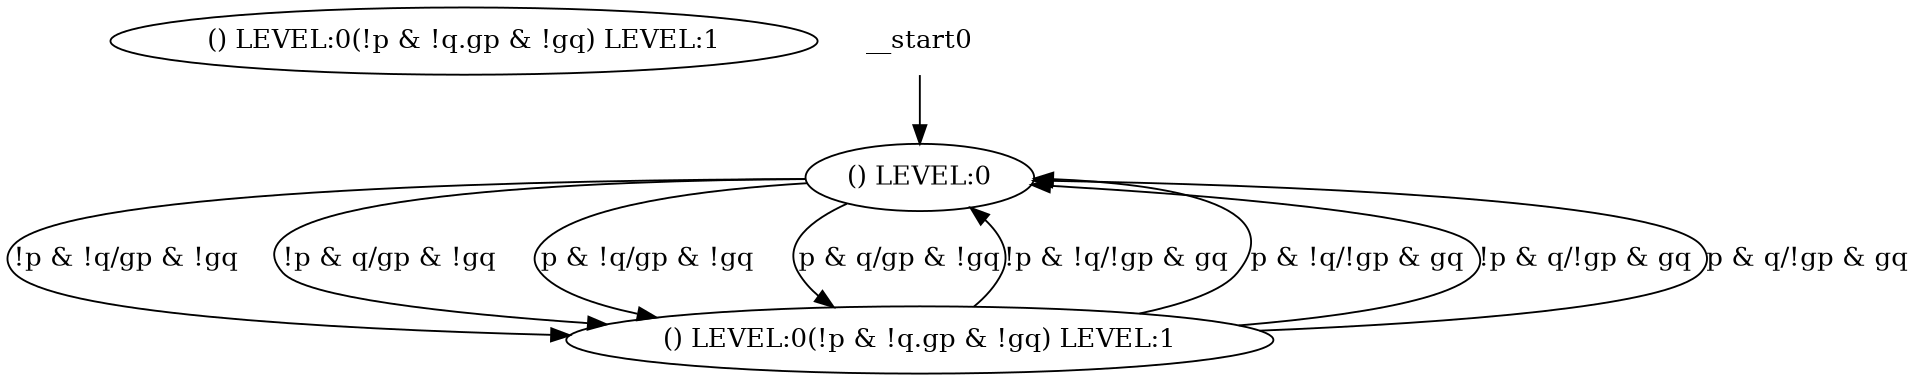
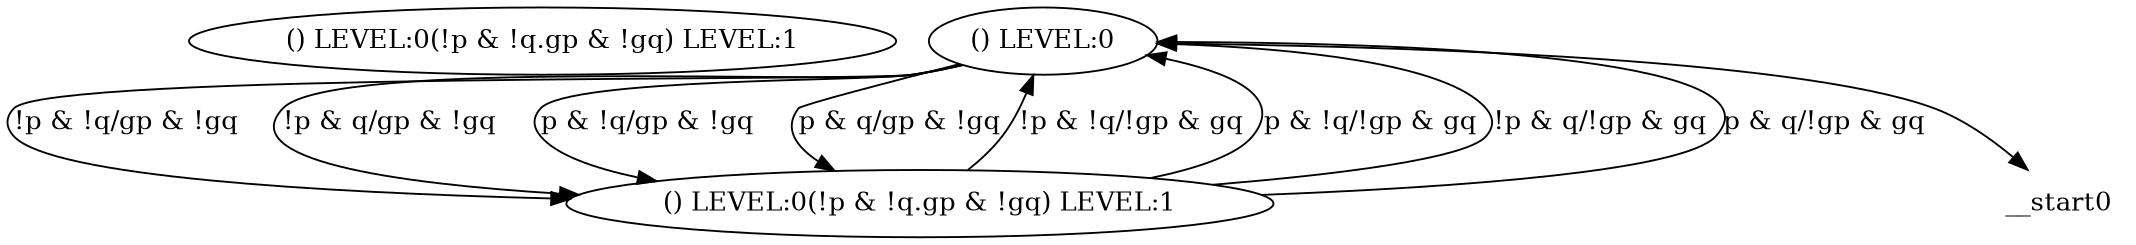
(920, 100) -> (1660, 64)
